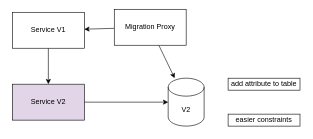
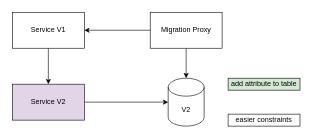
(150, 27) -> (186, 30)
(264, 84) -> (264, 84)
